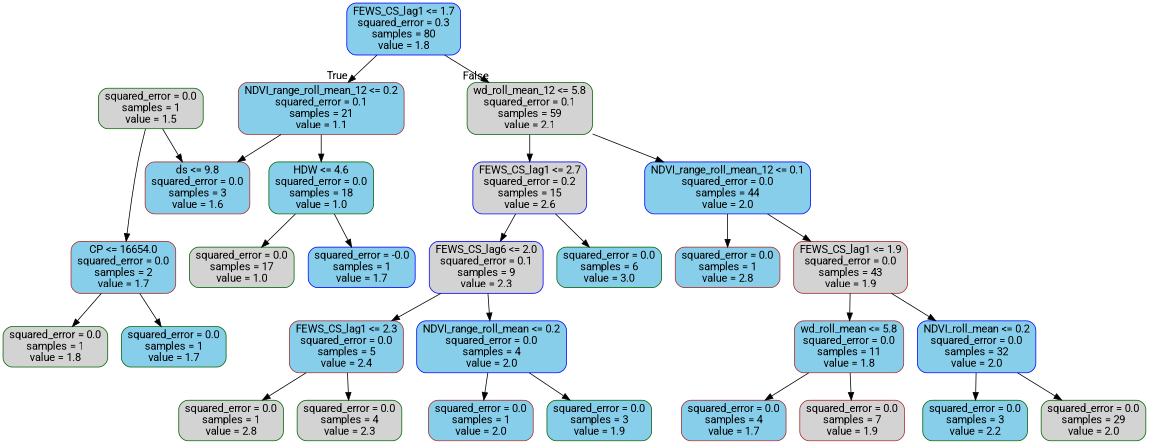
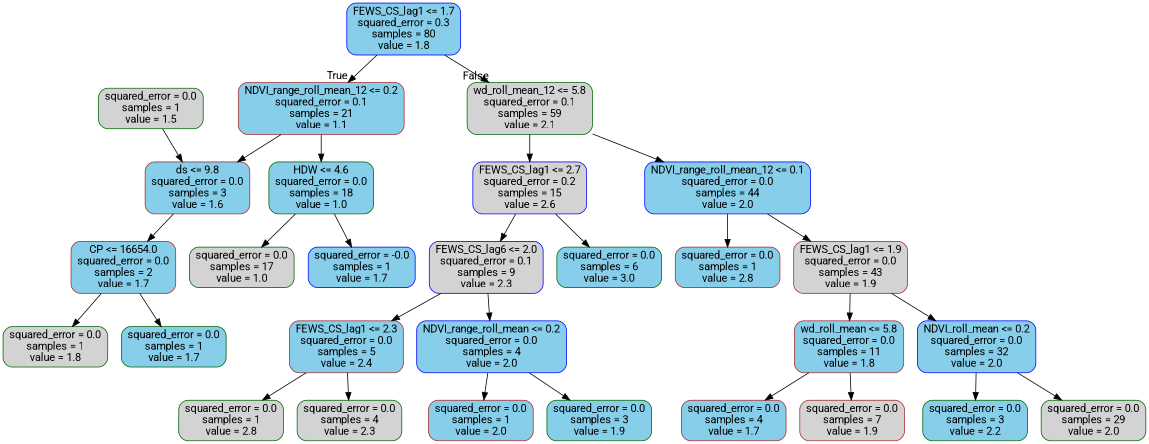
(135, 181) -> (163, 225)
